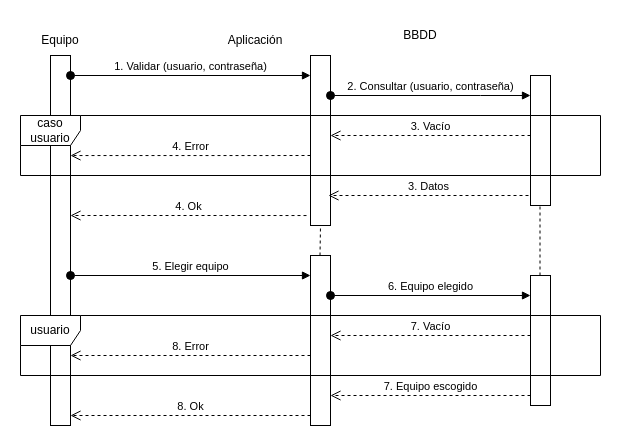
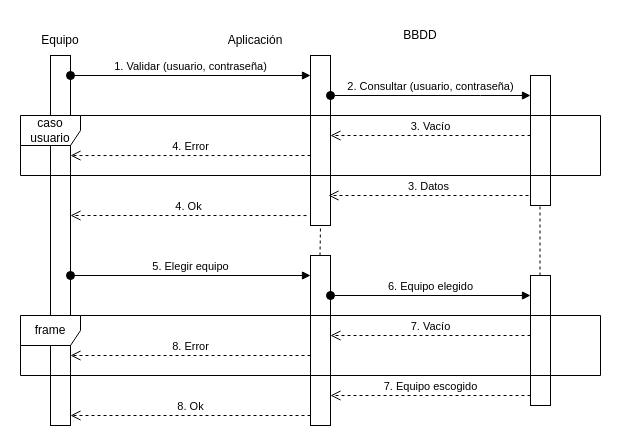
(51, 331) -> (51, 331)
